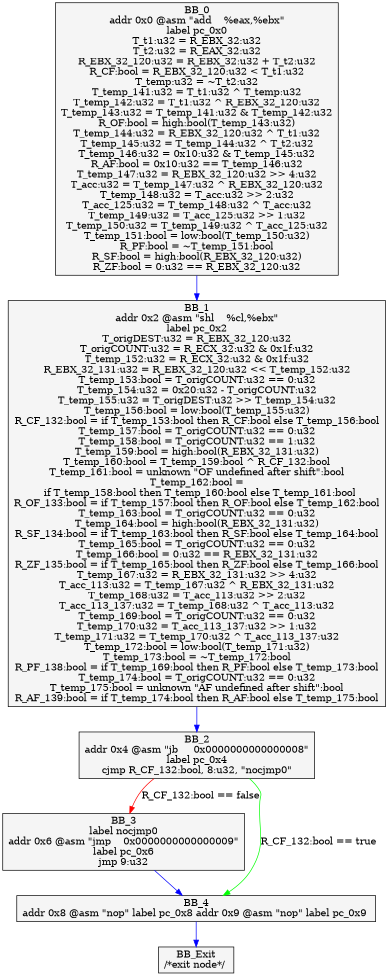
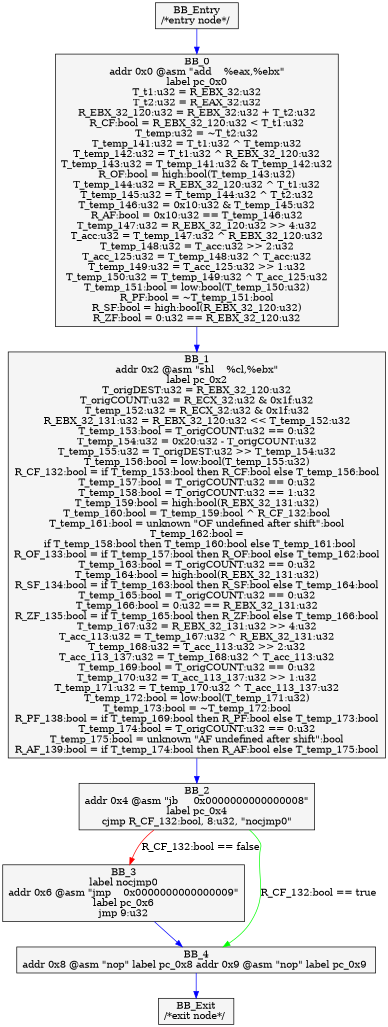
none -> (197, 16)
